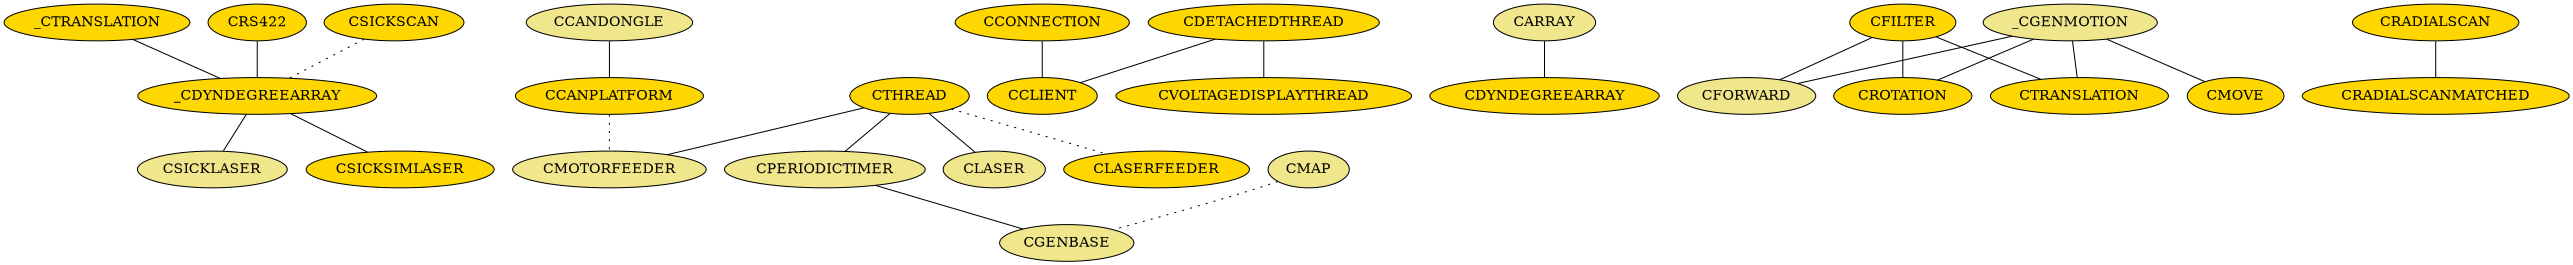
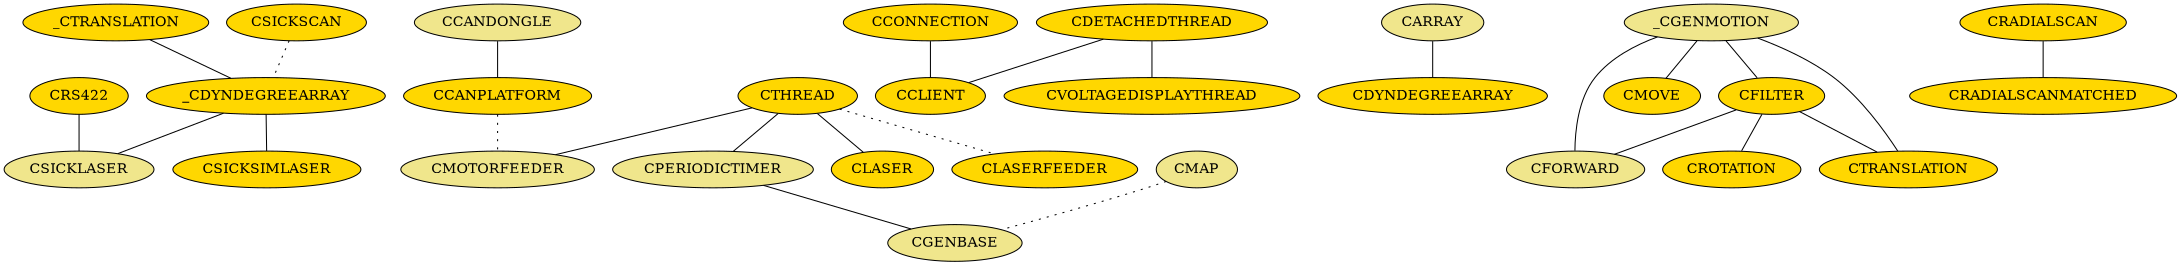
(257, 59) -> (79, 133)
(1978, 63) -> (1742, 59)
(994, 169) -> (882, 169)
